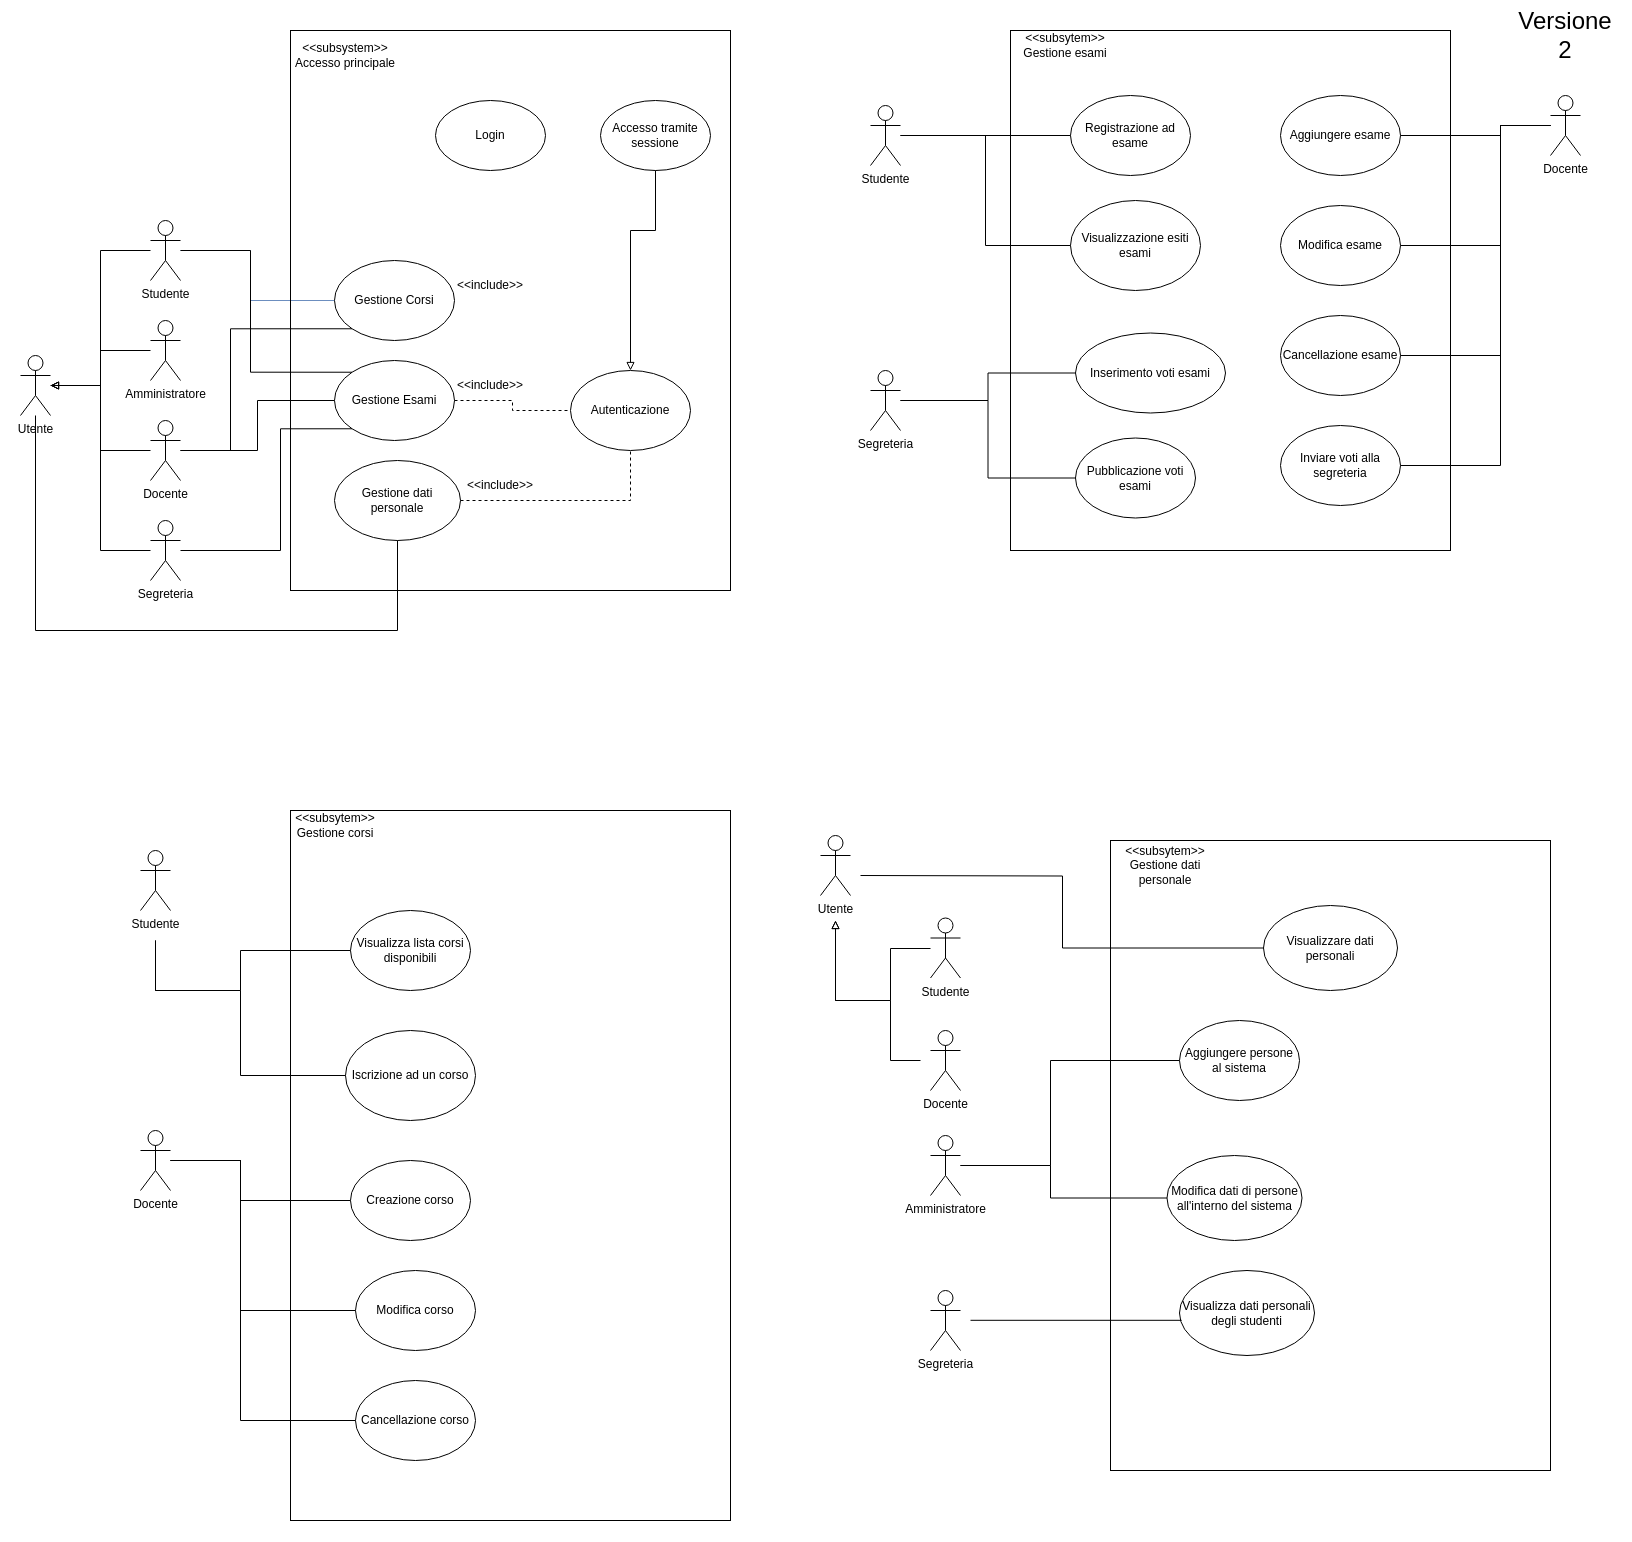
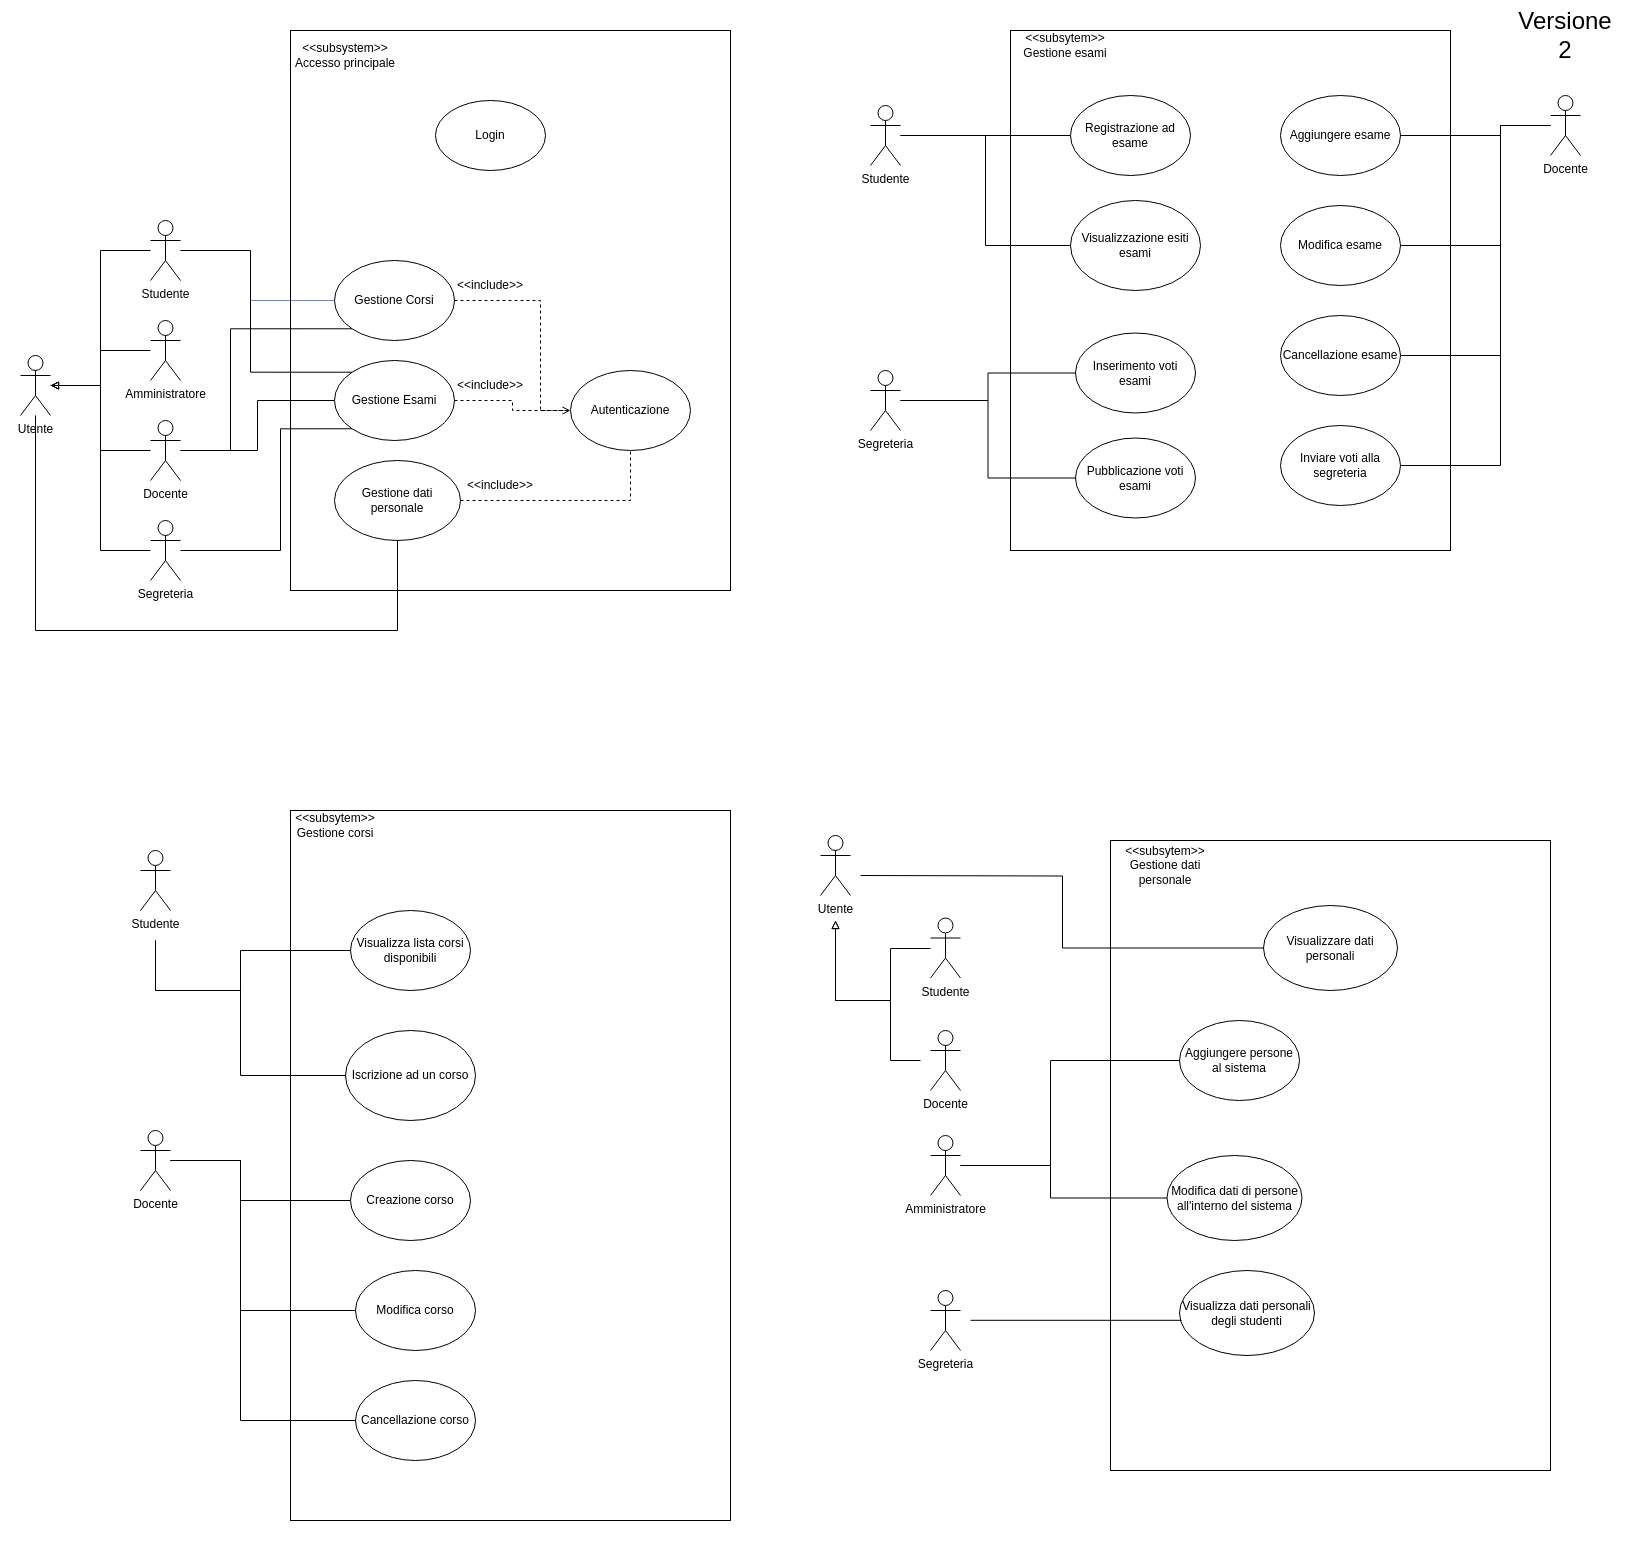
(656, 136) -> none
(631, 254) -> none
none -> (541, 312)
(1151, 373) -> (1136, 373)
